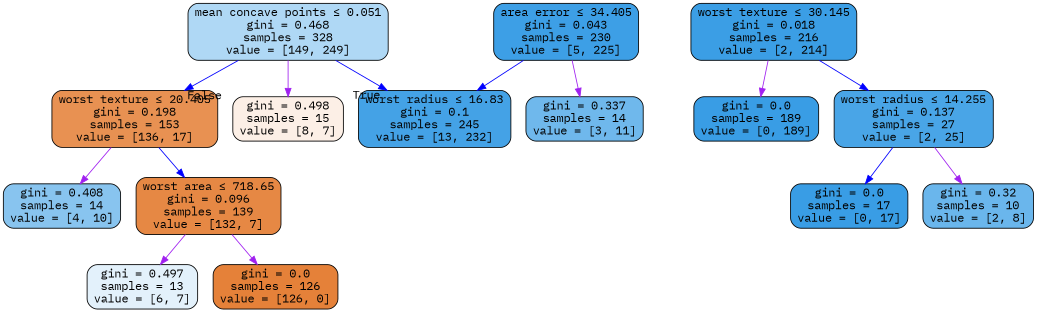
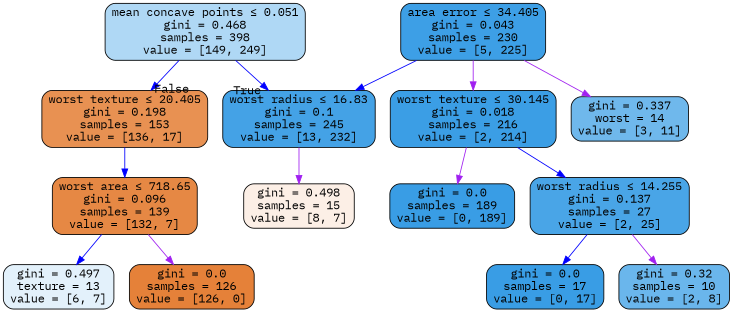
(288, 38) -> (205, 38)
none -> (473, 71)
(288, 74) -> (299, 161)
(585, 119) -> (630, 119)
(62, 206) -> none
(176, 246) -> (92, 246)
(142, 286) -> (59, 286)
